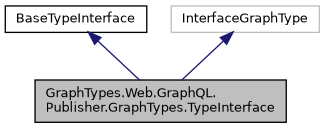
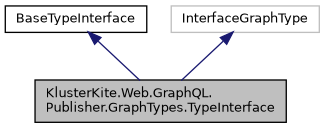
(161, 101) -> (161, 101)
